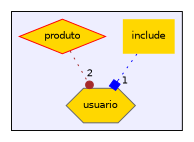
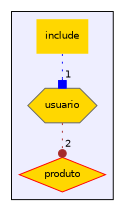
(79, 66) -> (62, 136)
